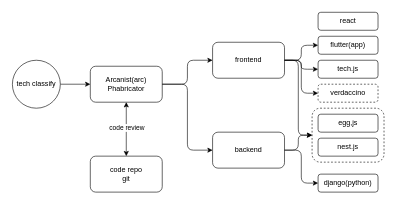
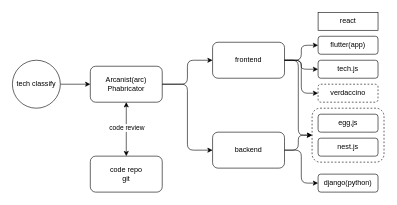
(348, 21) -> (348, 21)
